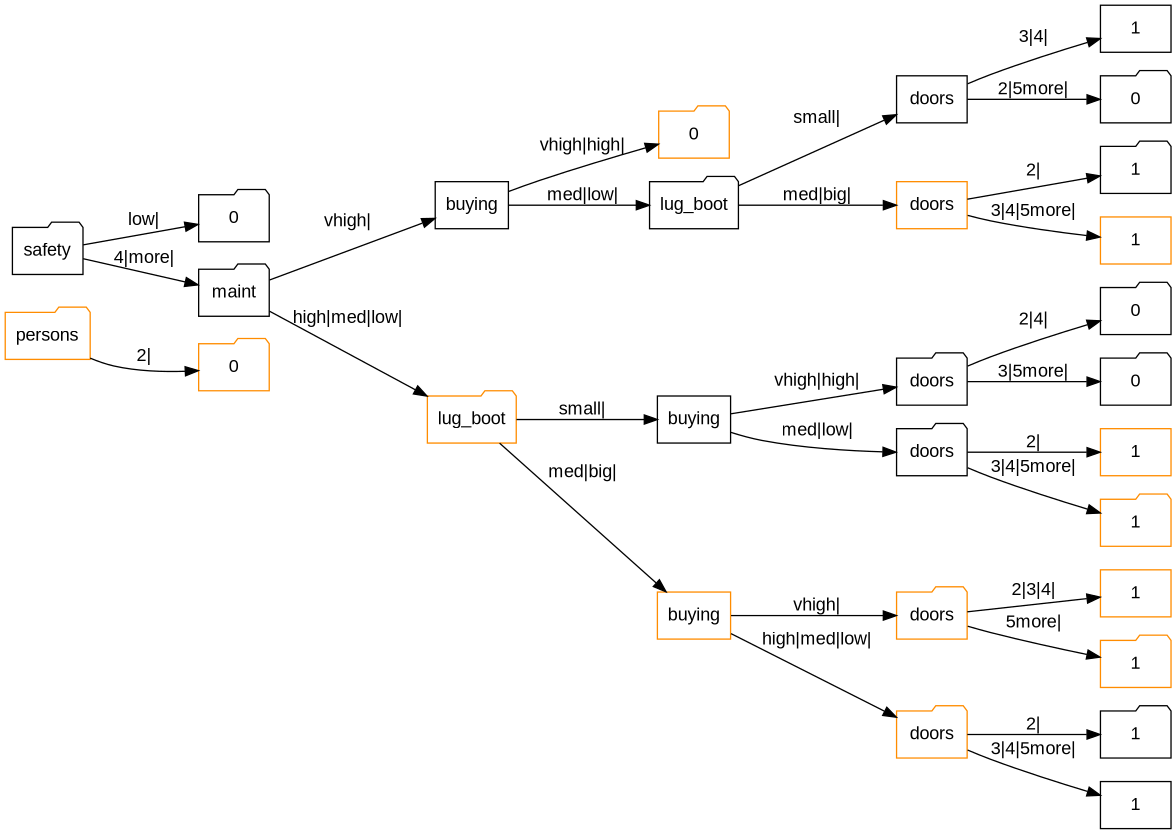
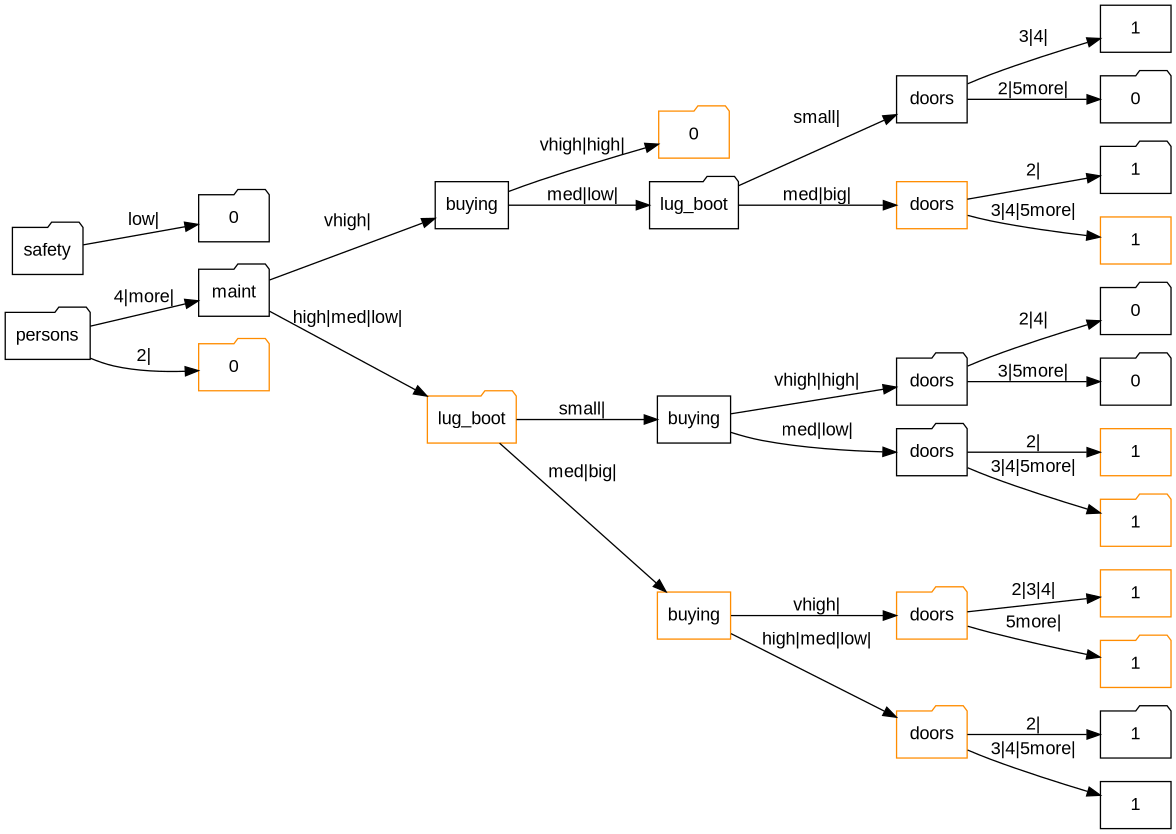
(134, 270) -> (138, 315)
(48, 336) -> (48, 336)
